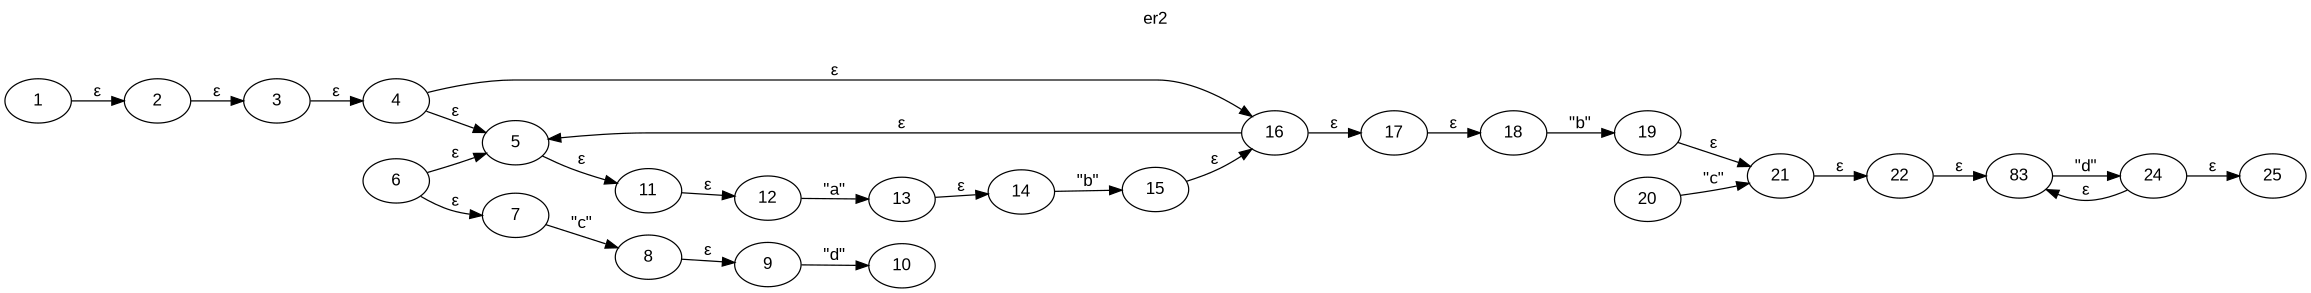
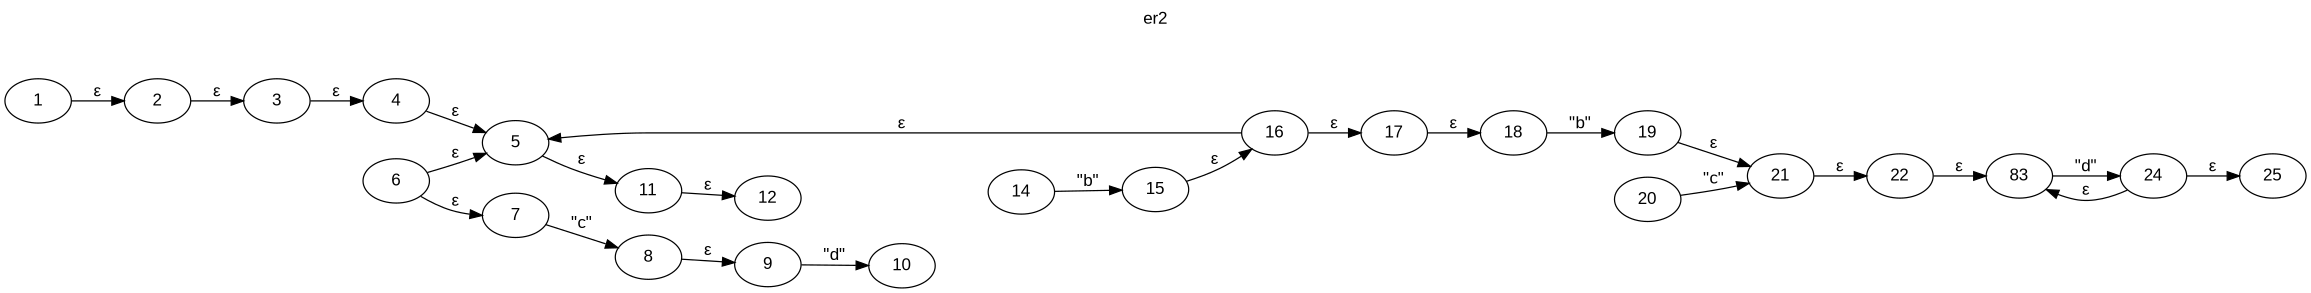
(837, 80) -> none
(902, 199) -> none
